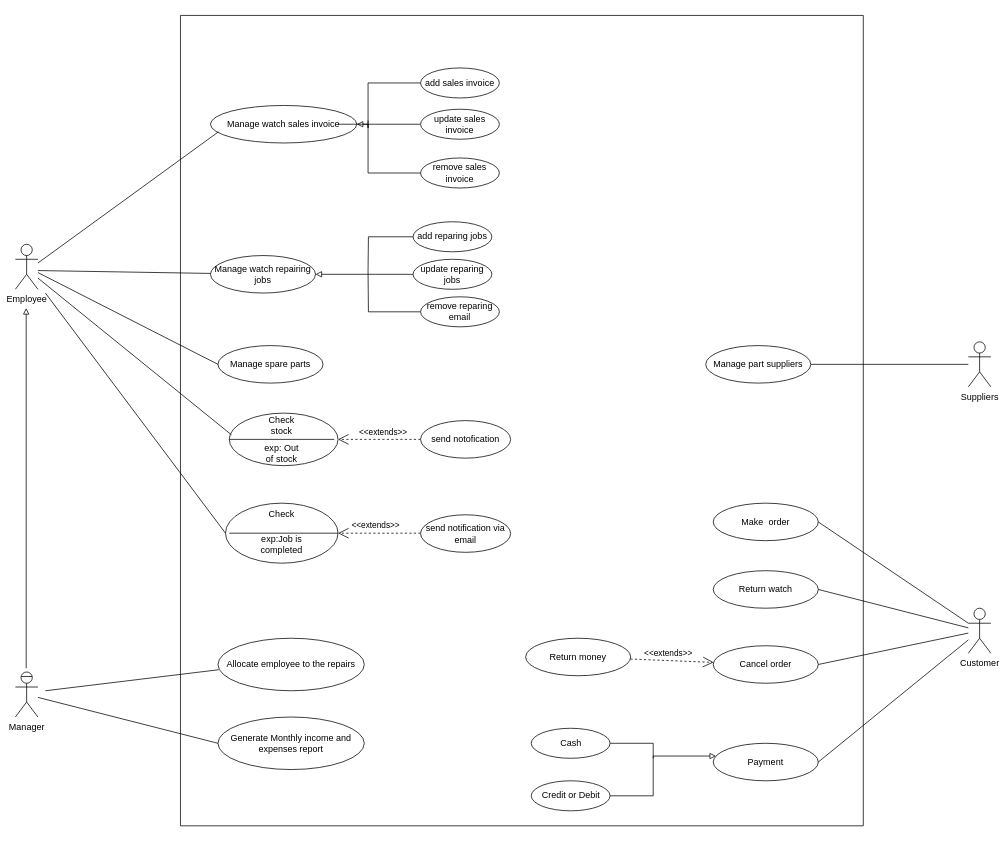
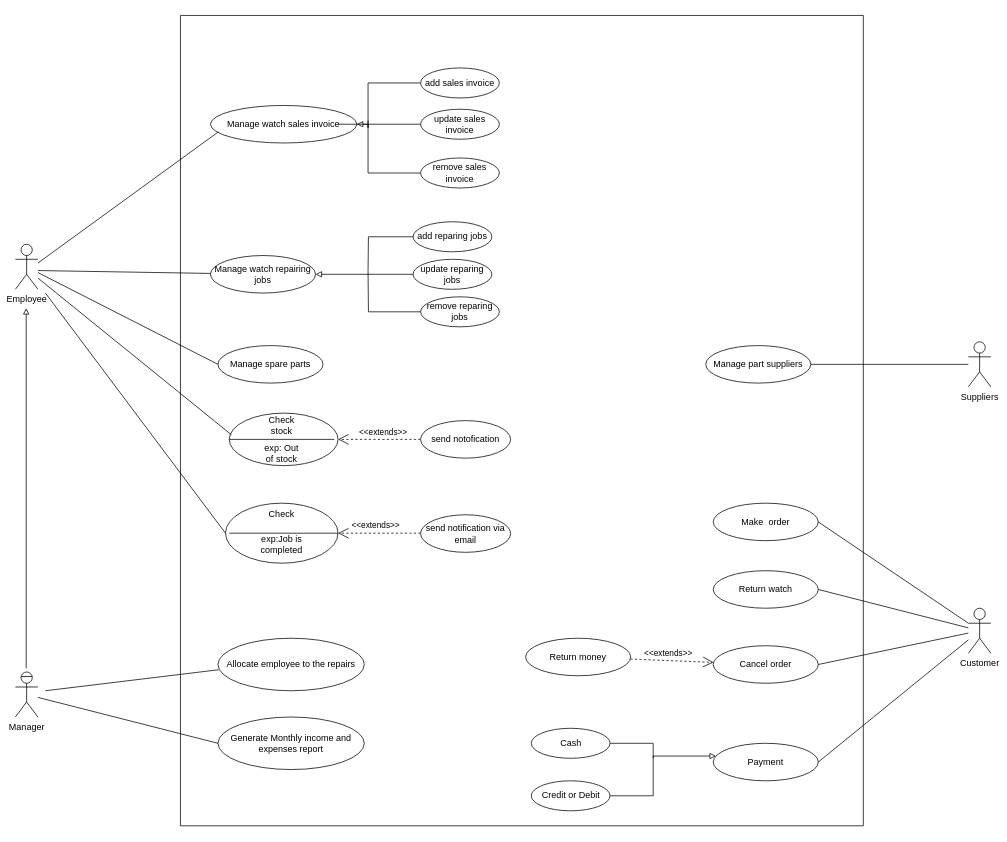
(460, 312) -> (460, 312)
